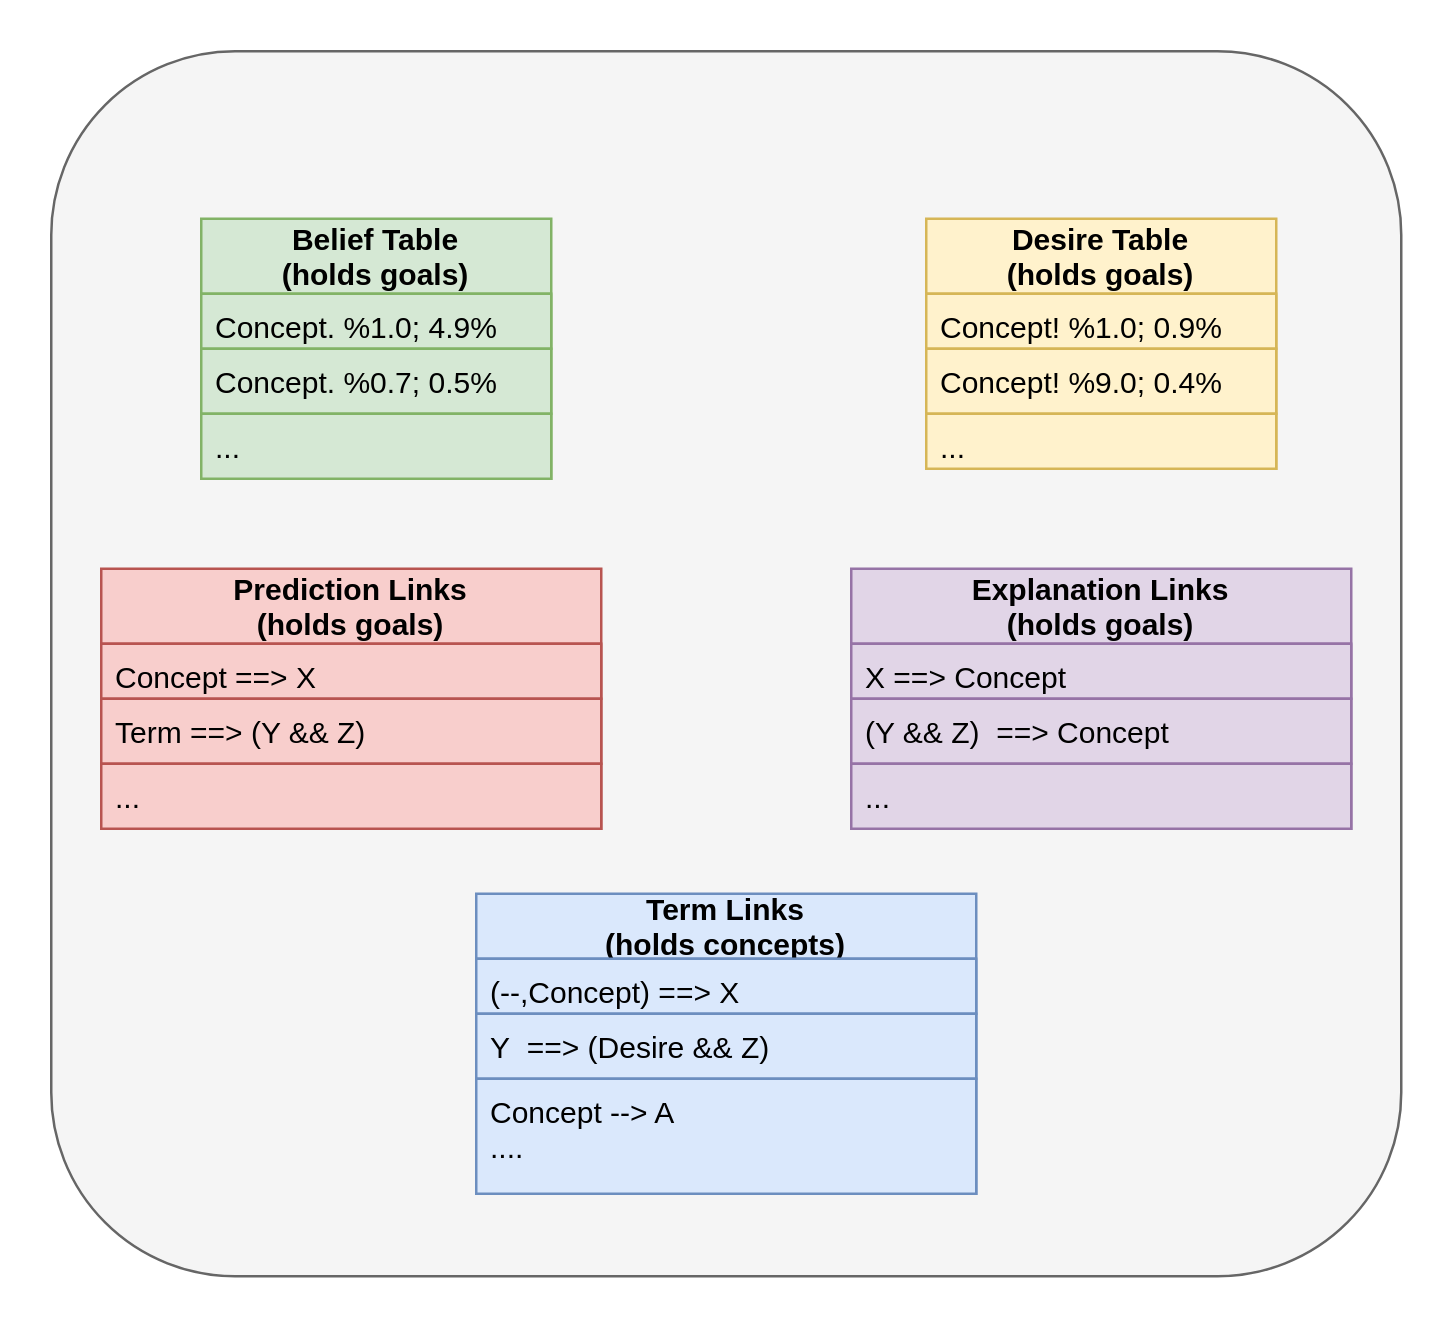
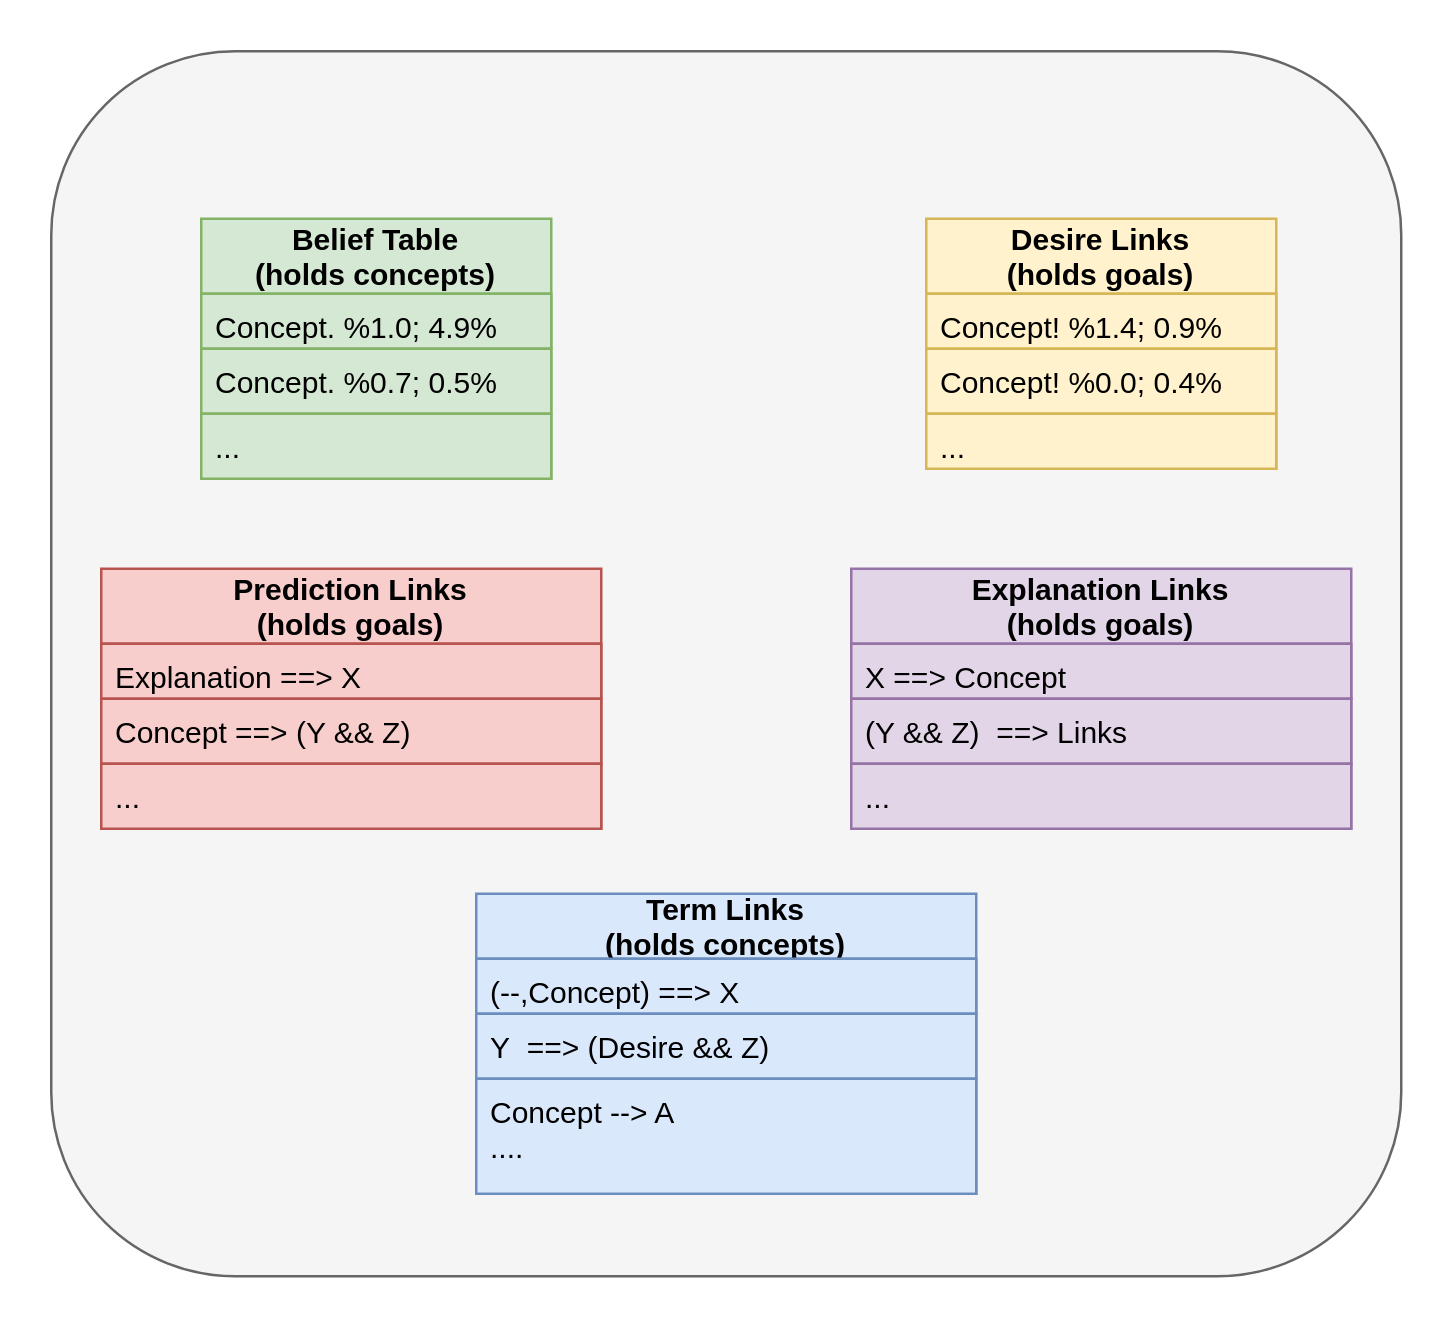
(375, 240) -> (375, 240)
(1100, 240) -> (1100, 240)
(1076, 328) -> (1076, 328)
(1076, 383) -> (1076, 383)
(216, 678) -> (242, 678)
(242, 733) -> (267, 733)
(1026, 733) -> (1005, 733)
